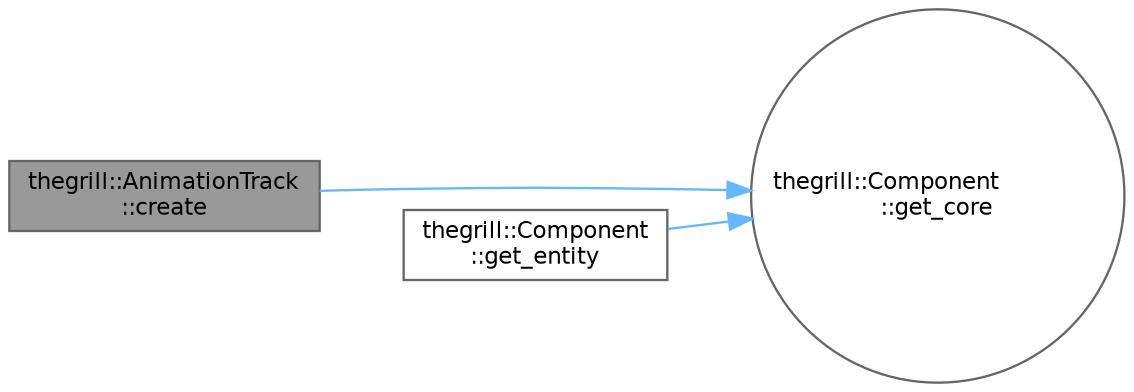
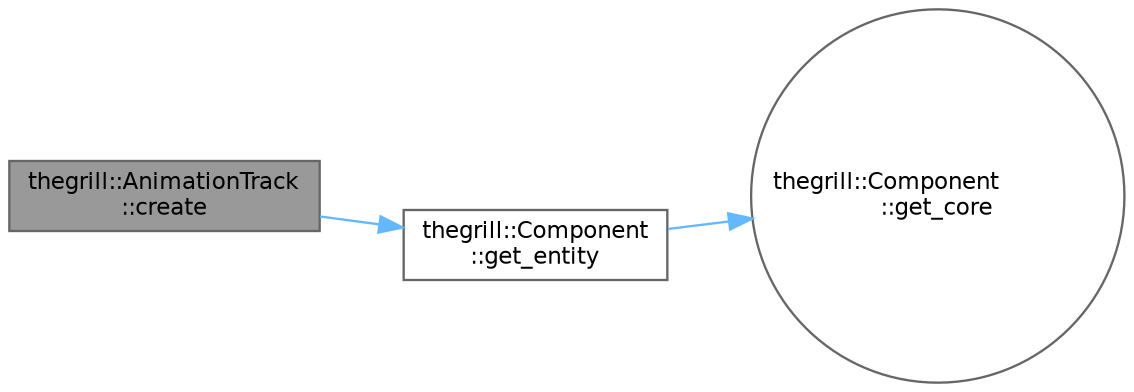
(523, 188) -> (350, 220)
